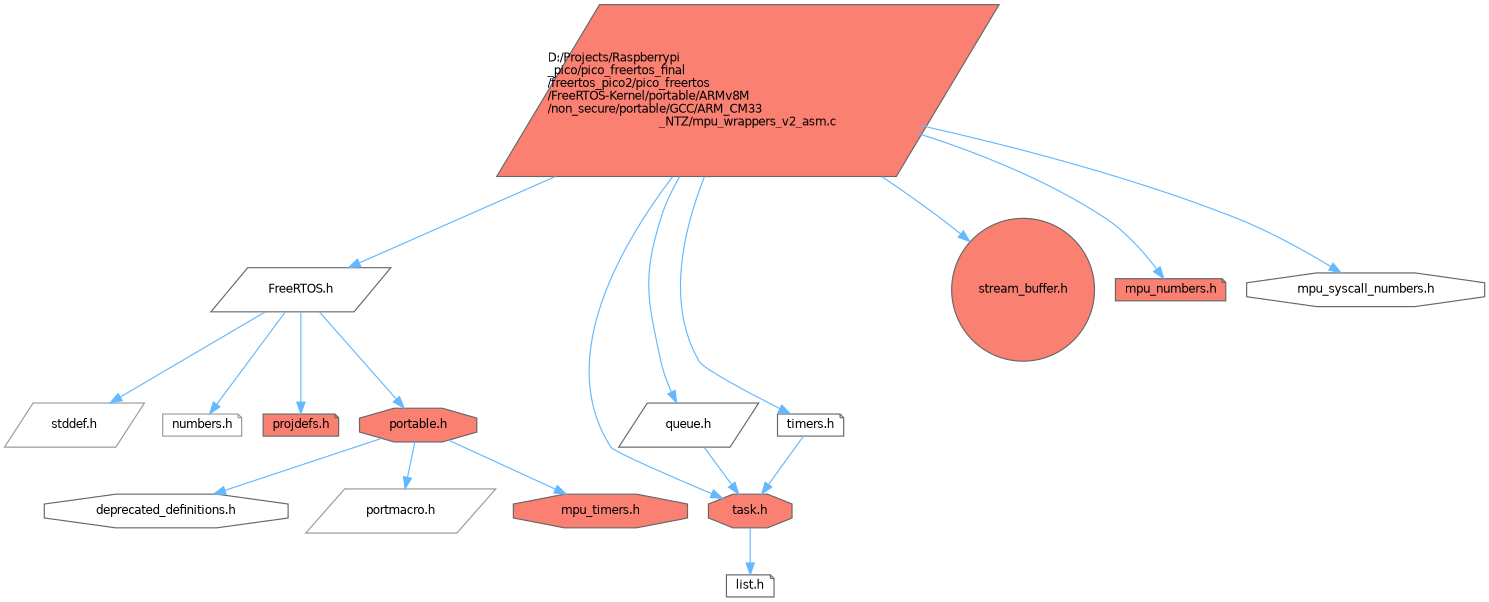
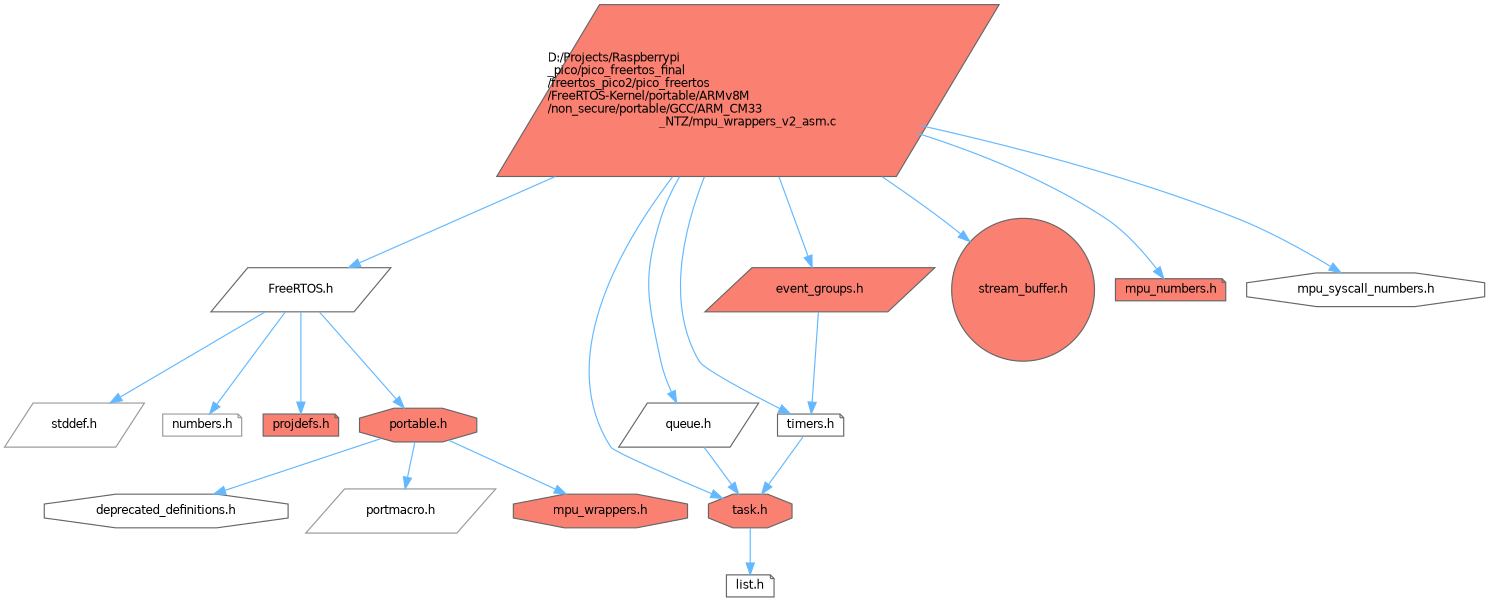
none -> (820, 290)
(600, 511) -> (600, 511)
